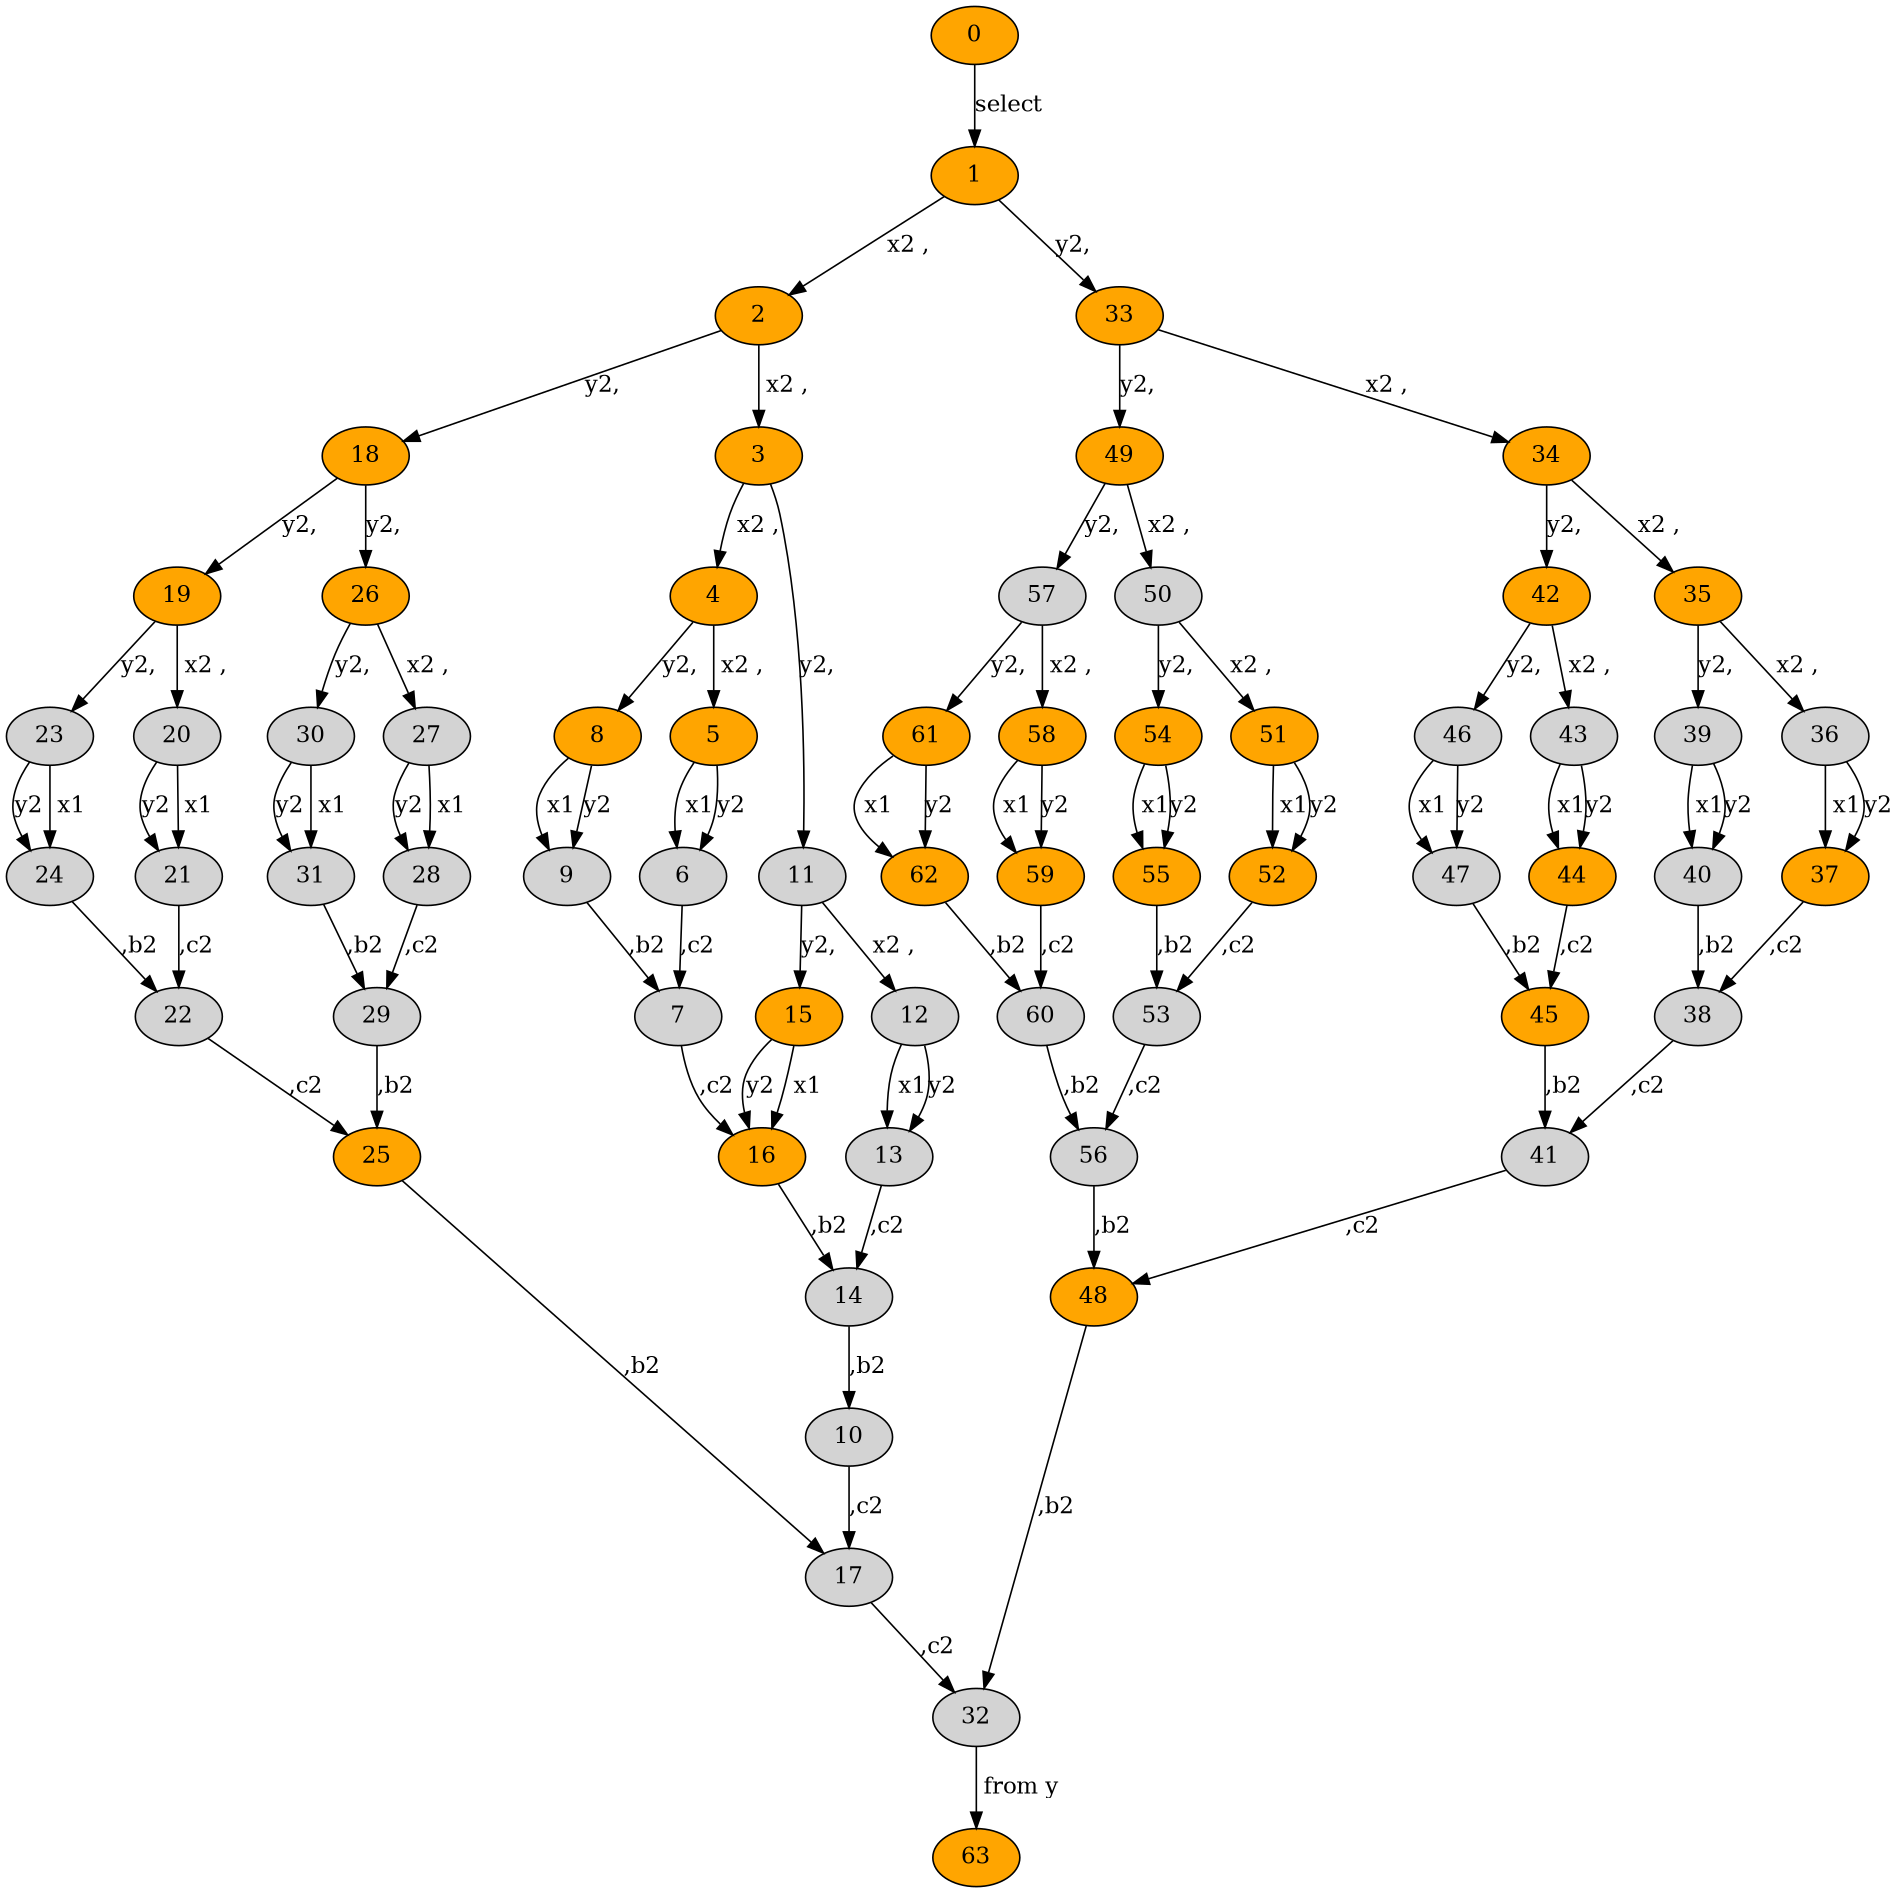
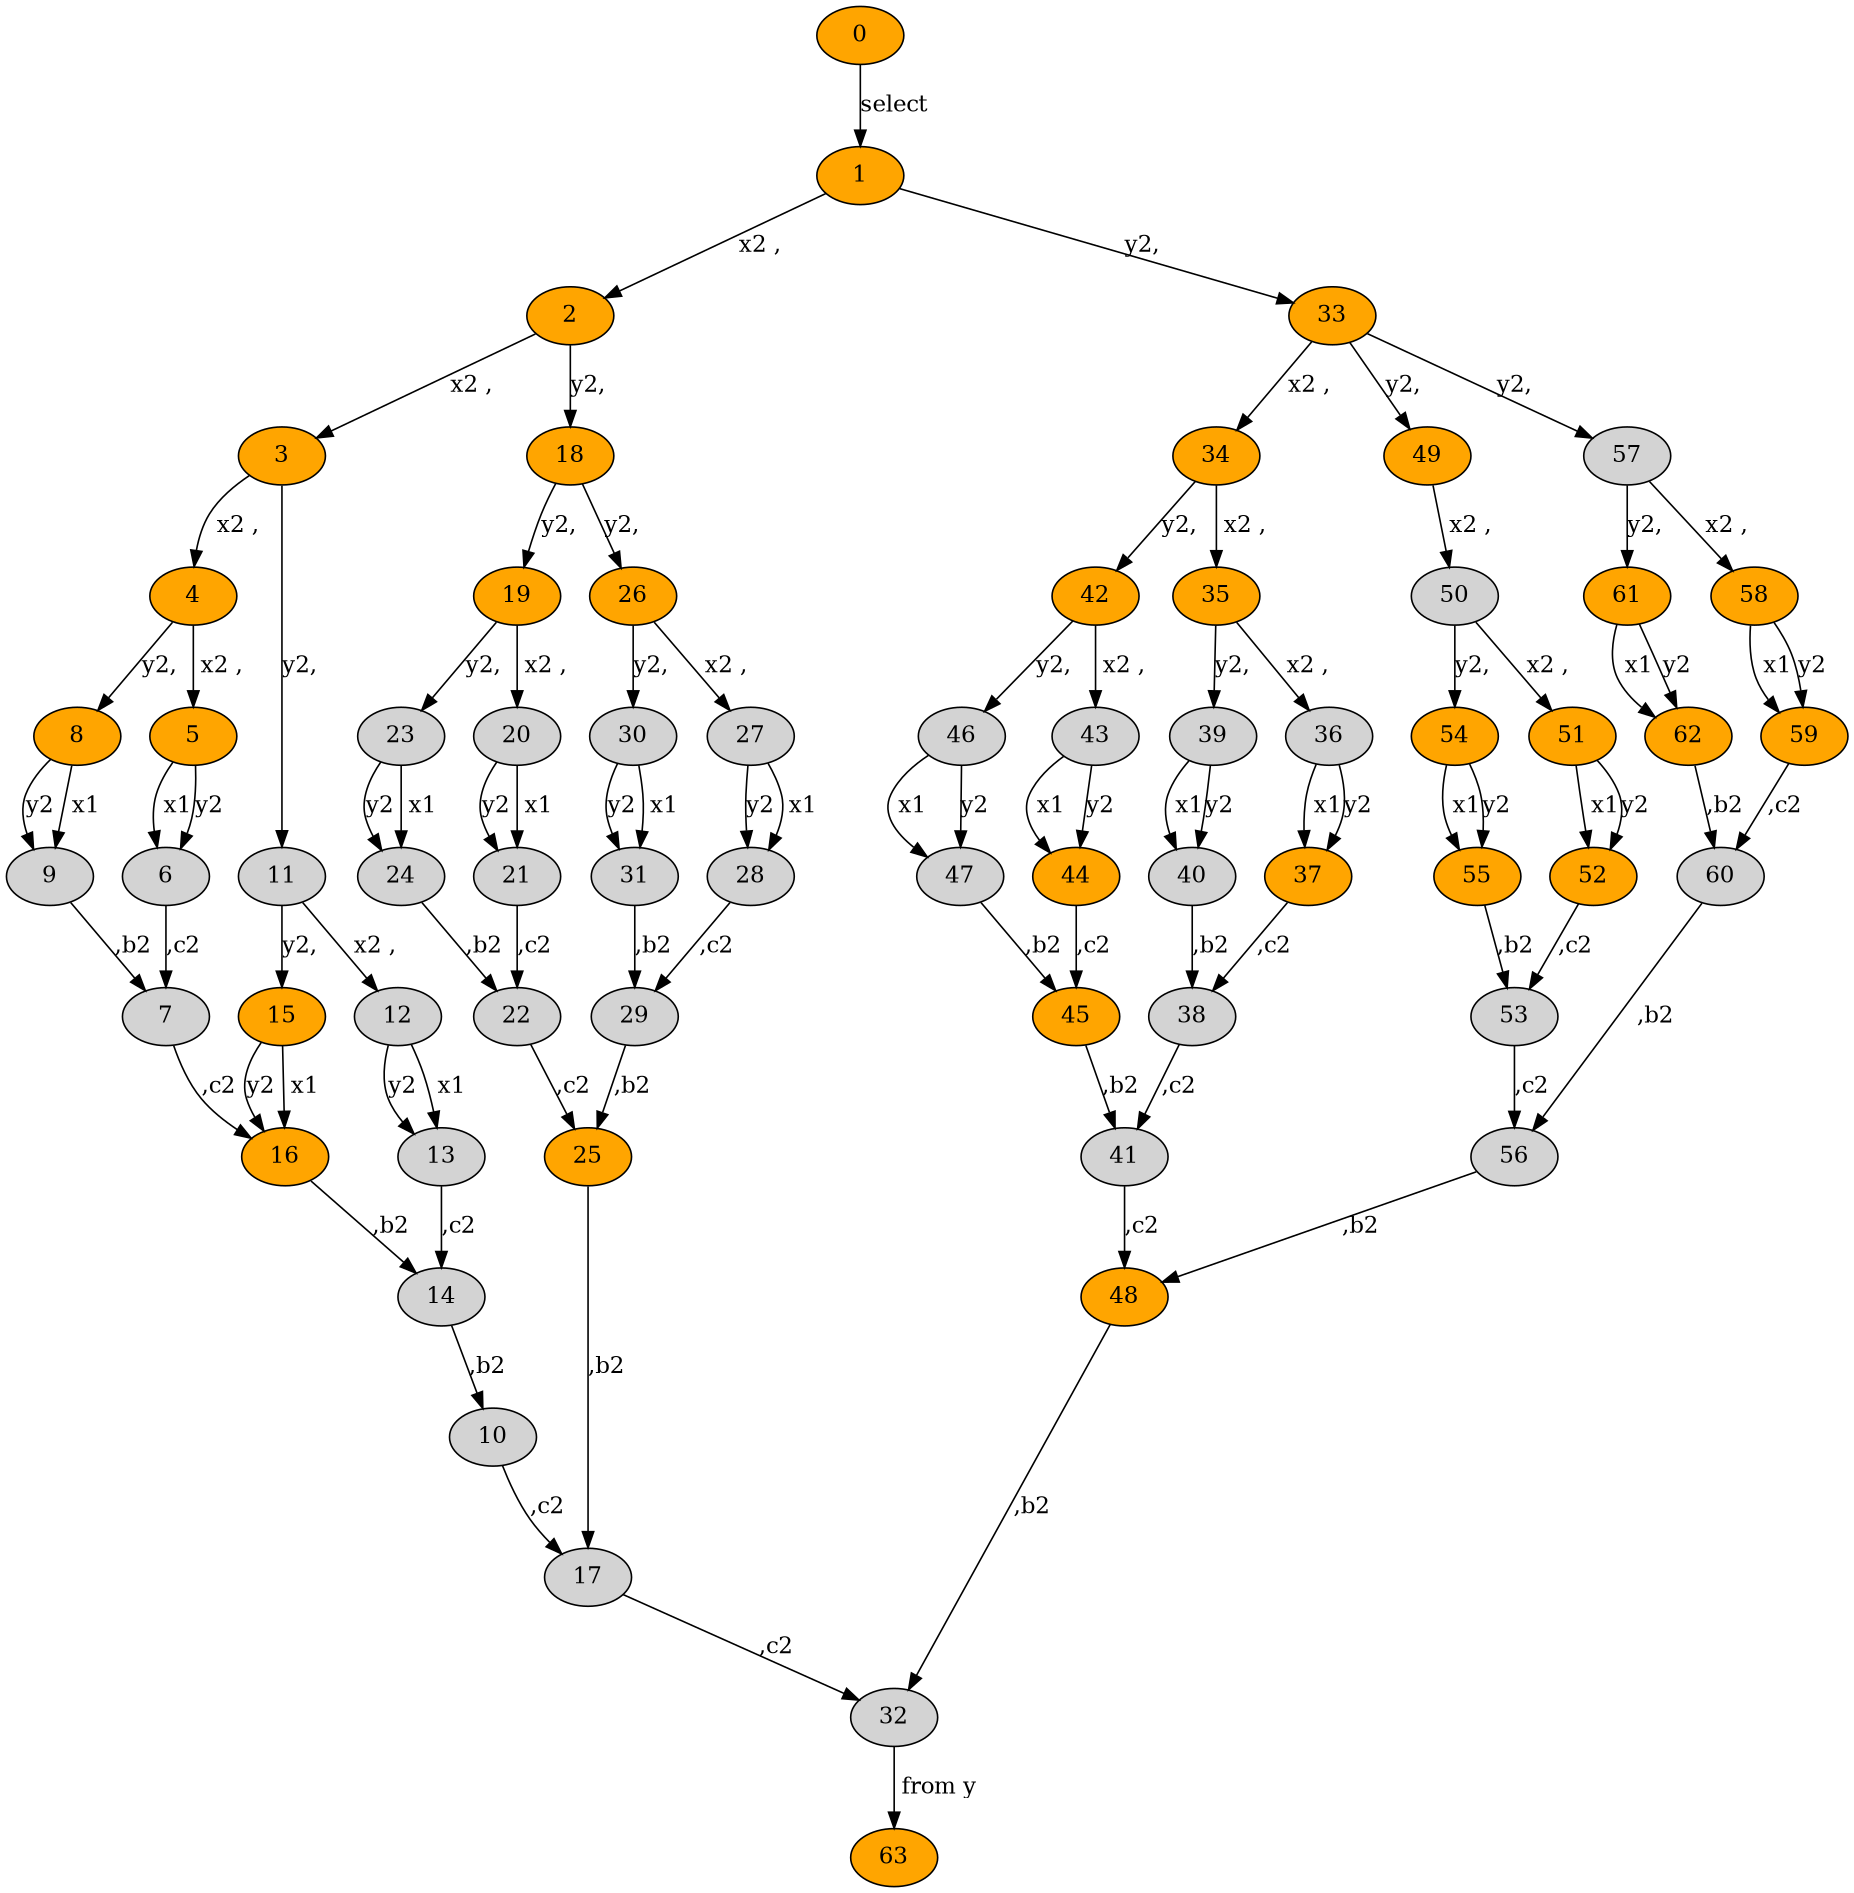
(1085, 519) -> (1472, 382)
